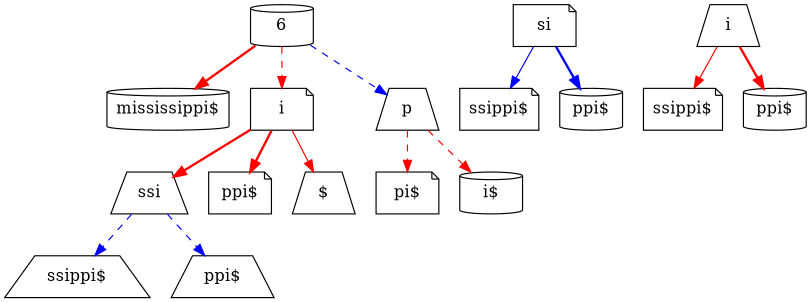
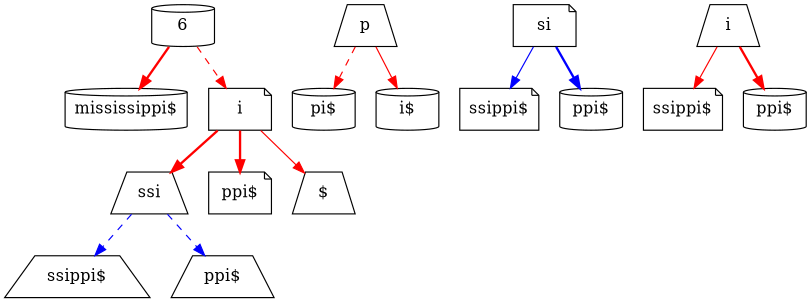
(344, 67) -> none
(445, 147) -> (384, 62)
(407, 193) -> (324, 109)
